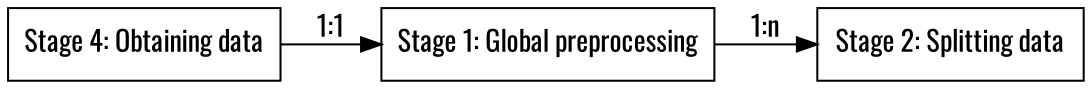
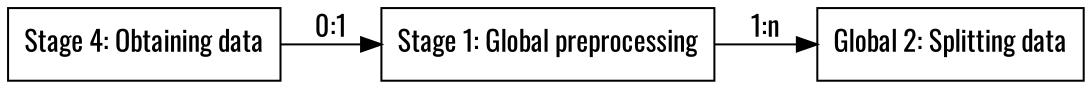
(331, 29) -> (331, 29)
(951, 44) -> (951, 44)
